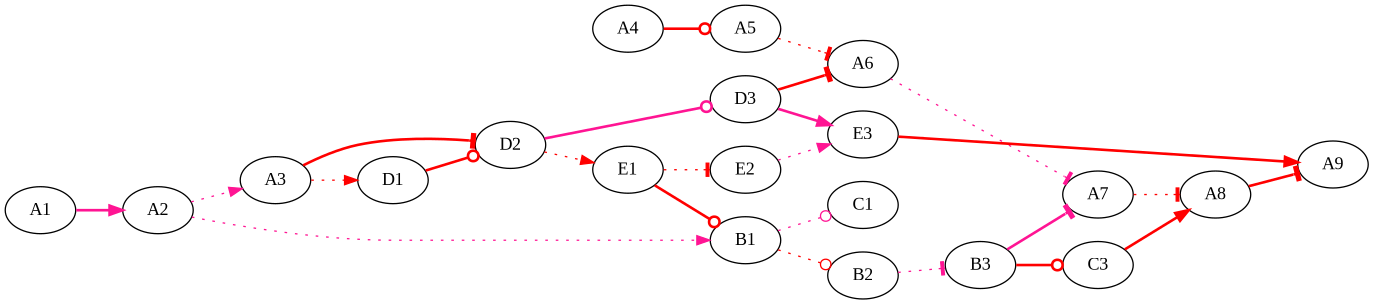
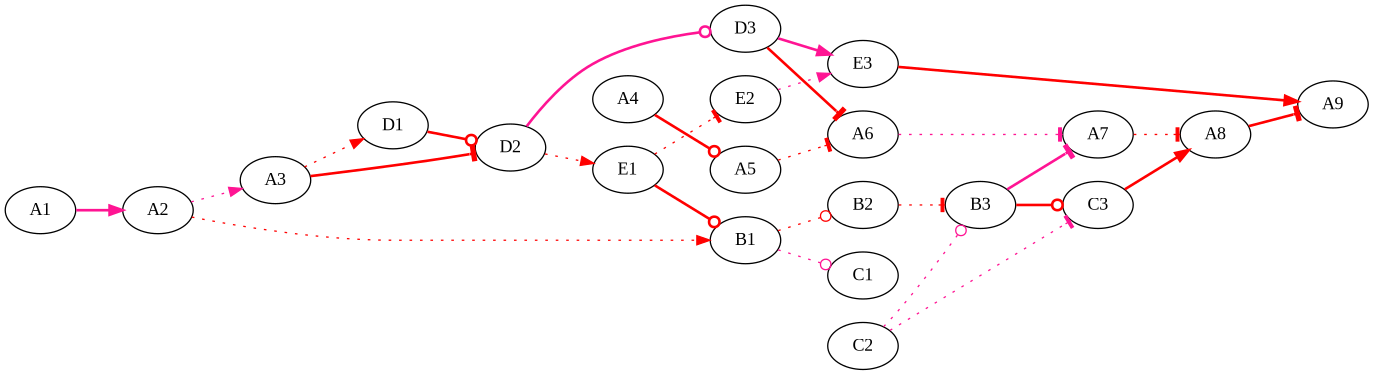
(444, 240) -> (444, 240)
(918, 271) -> (919, 205)
none -> (863, 346)
